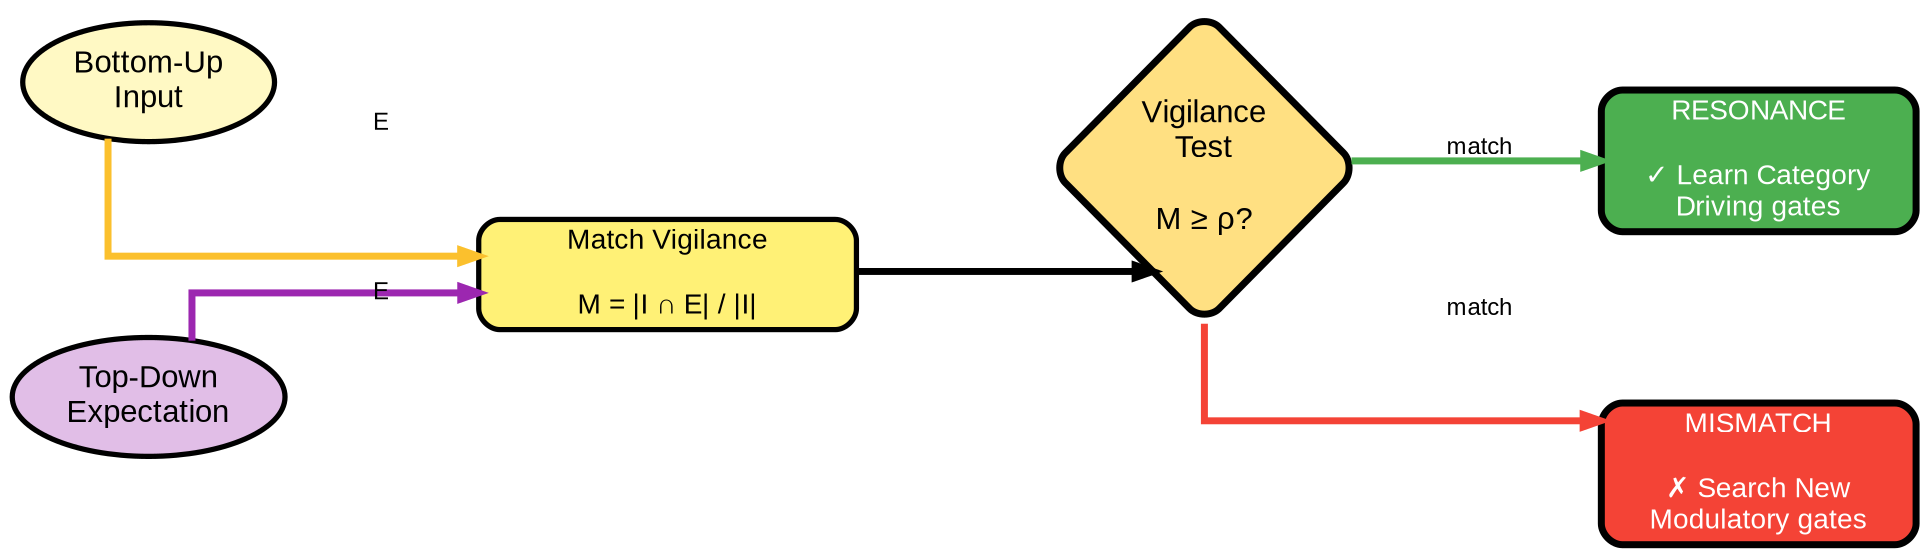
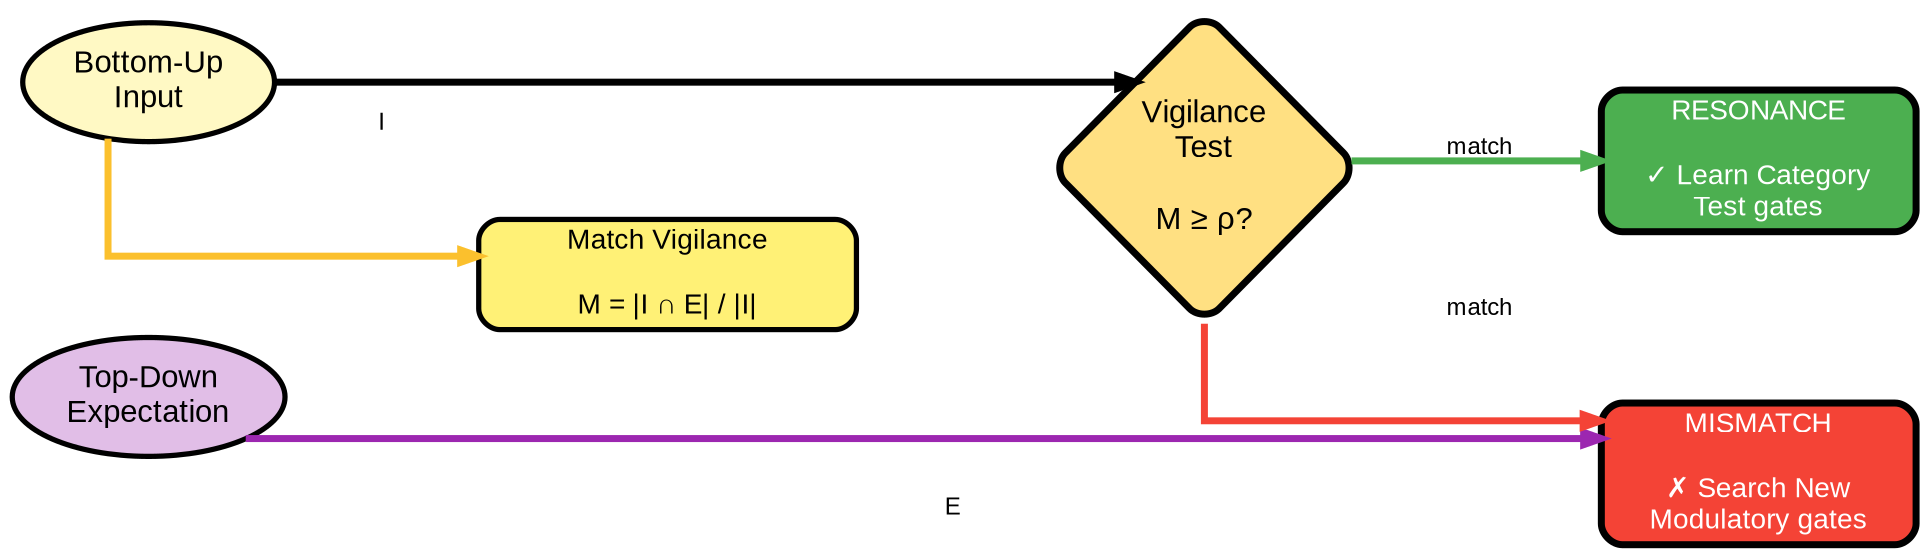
(382, 123) -> (382, 123)
(1759, 161) -> (1759, 161)
(996, 271) -> (696, 82)
(302, 293) -> (915, 439)
